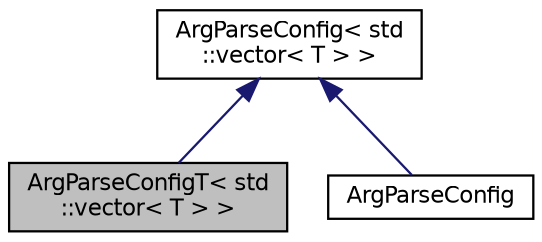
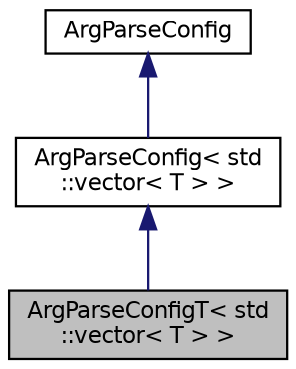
(374, 135) -> (148, 107)
